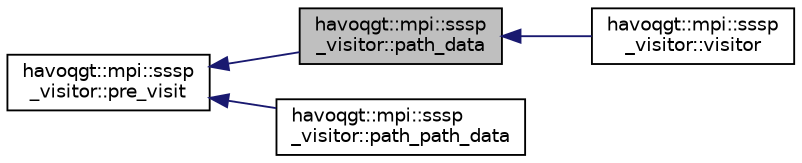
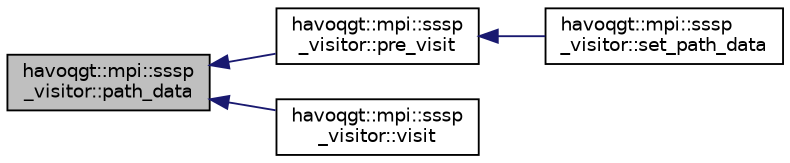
(693, 36) -> (378, 127)
(264, 58) -> (252, 58)
(401, 127) -> (664, 36)
